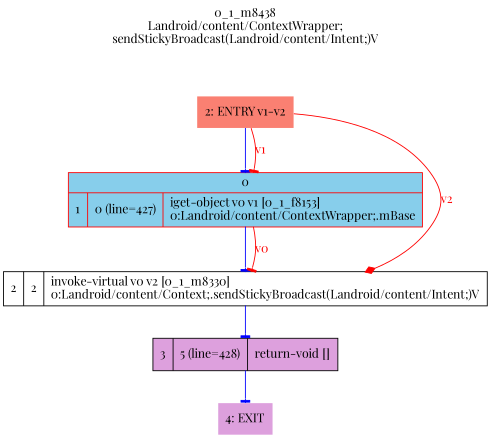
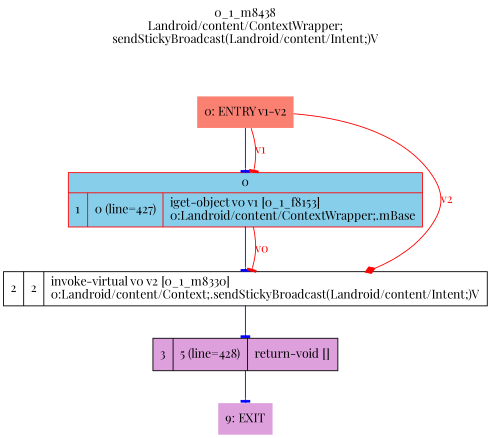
(245, 112) -> (245, 112)
(245, 419) -> (245, 419)
